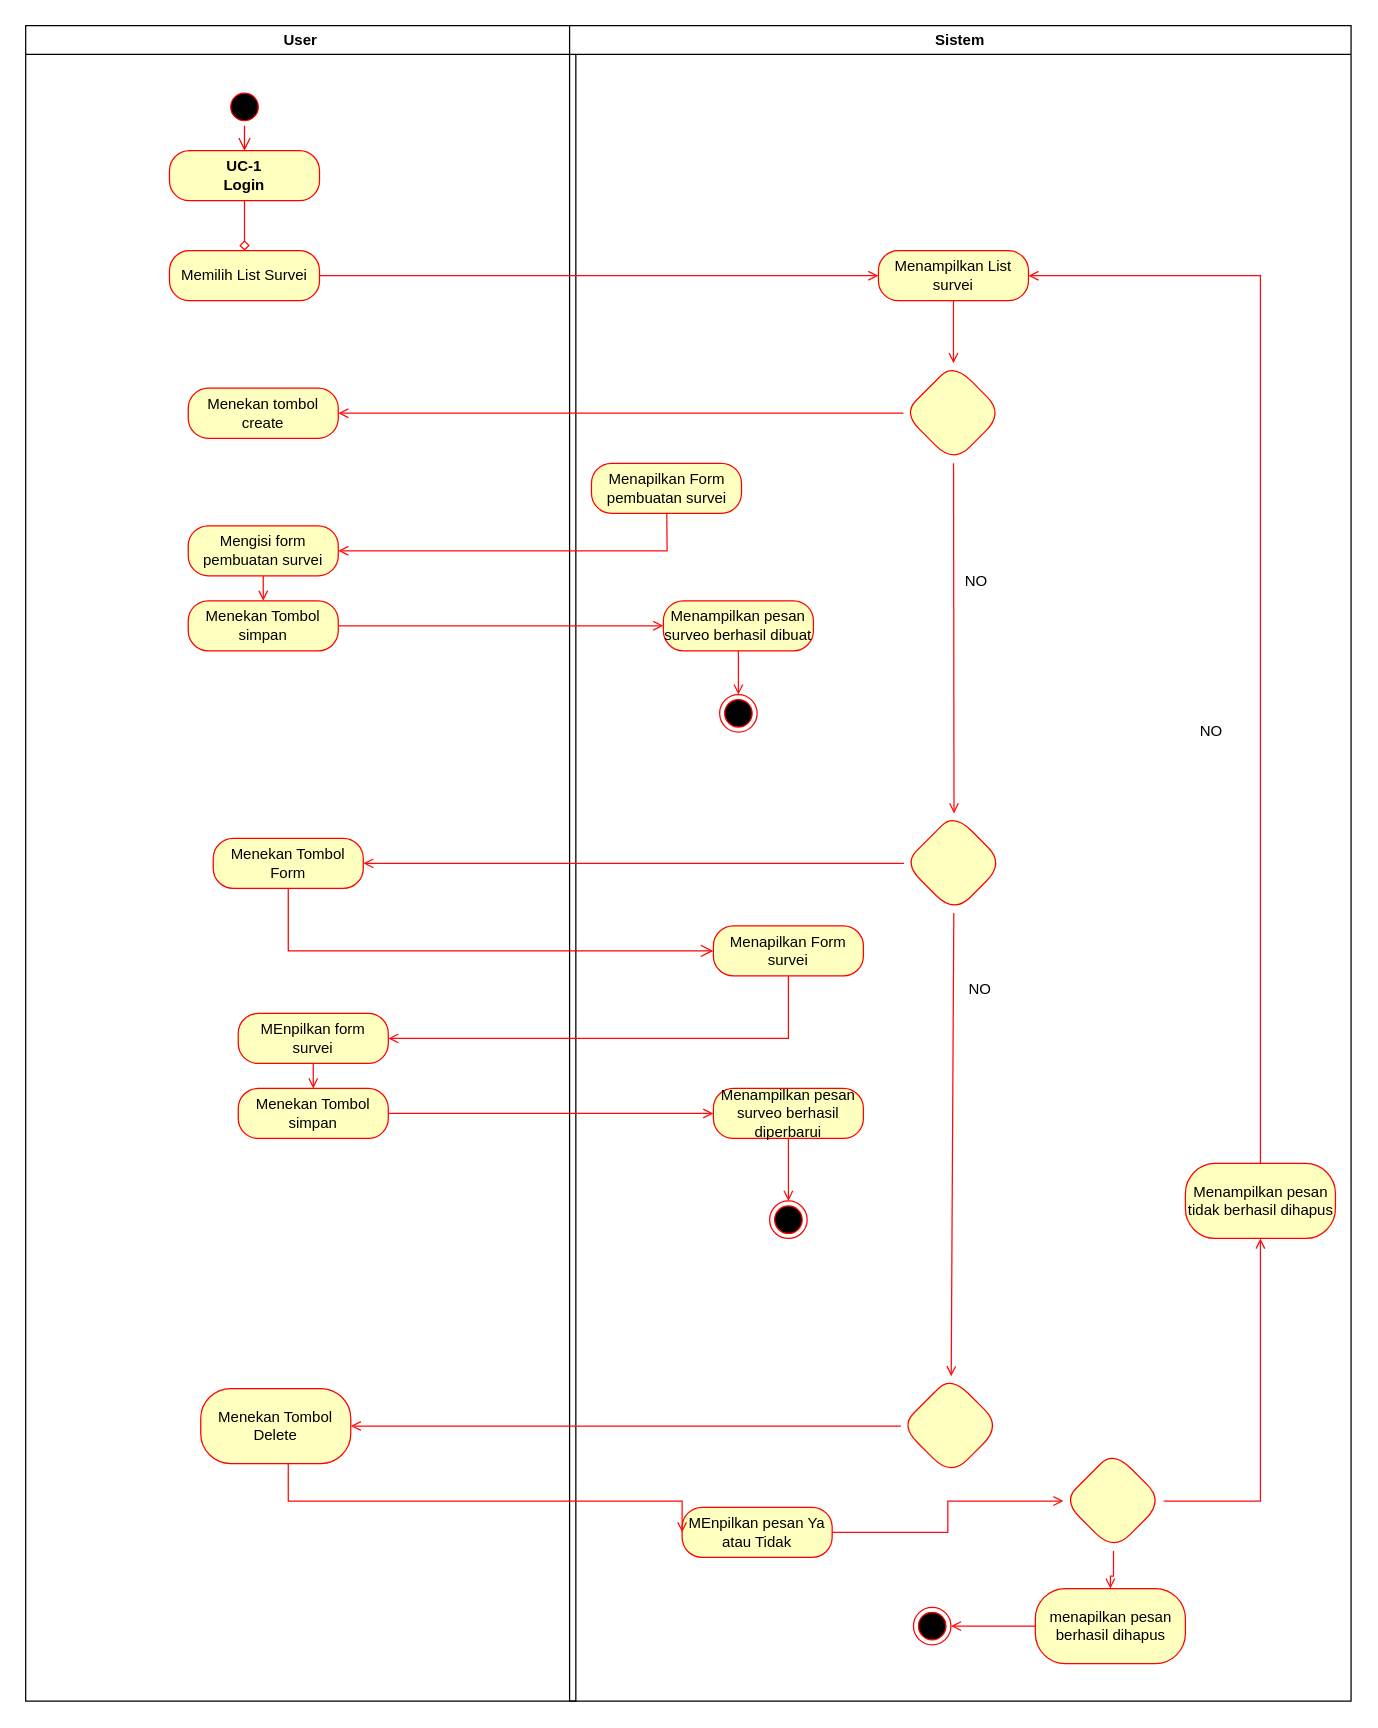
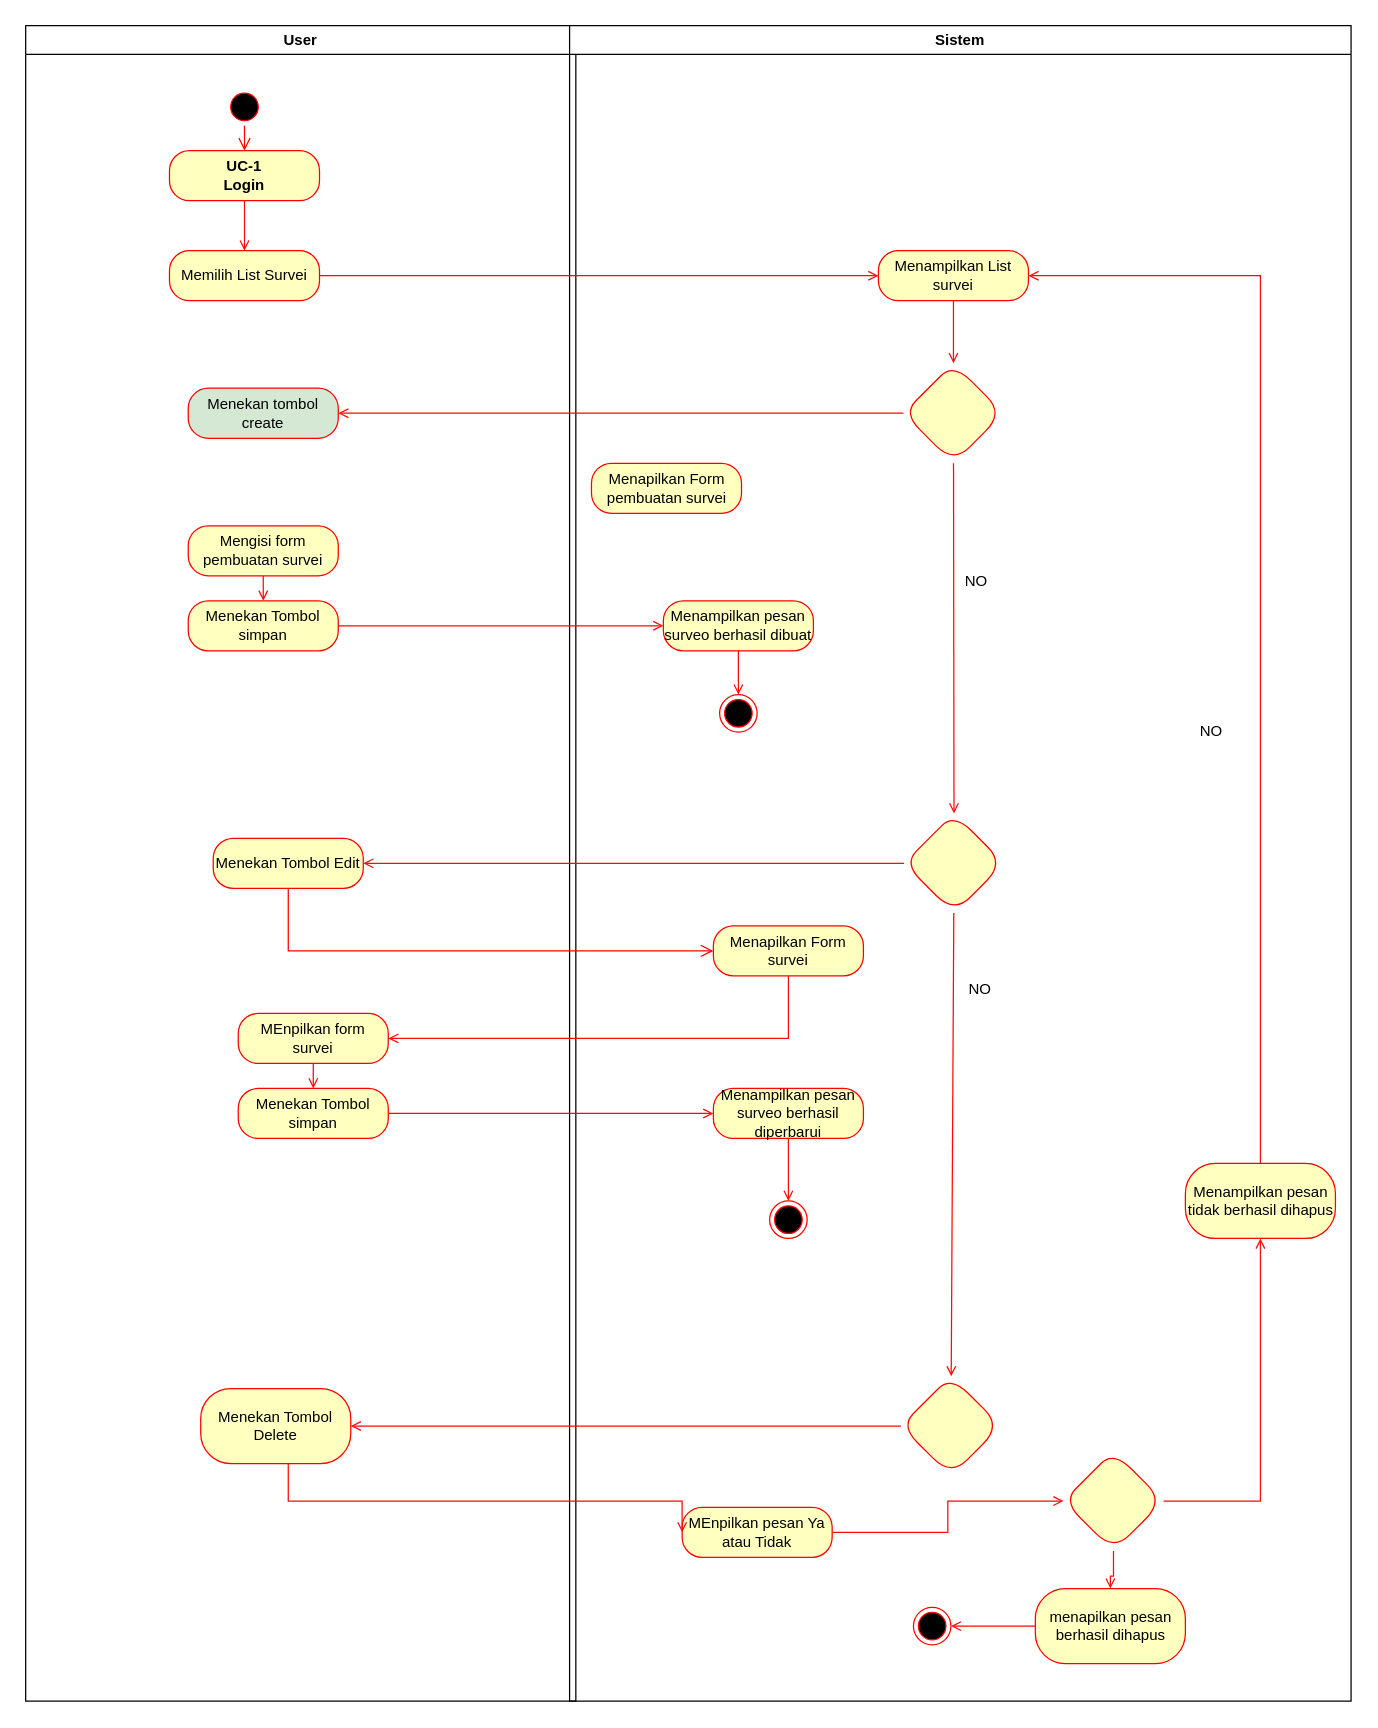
(244, 240) -> (244, 243)
(263, 413) -> (263, 413)
(522, 551) -> none
(288, 863) -> (288, 863)
